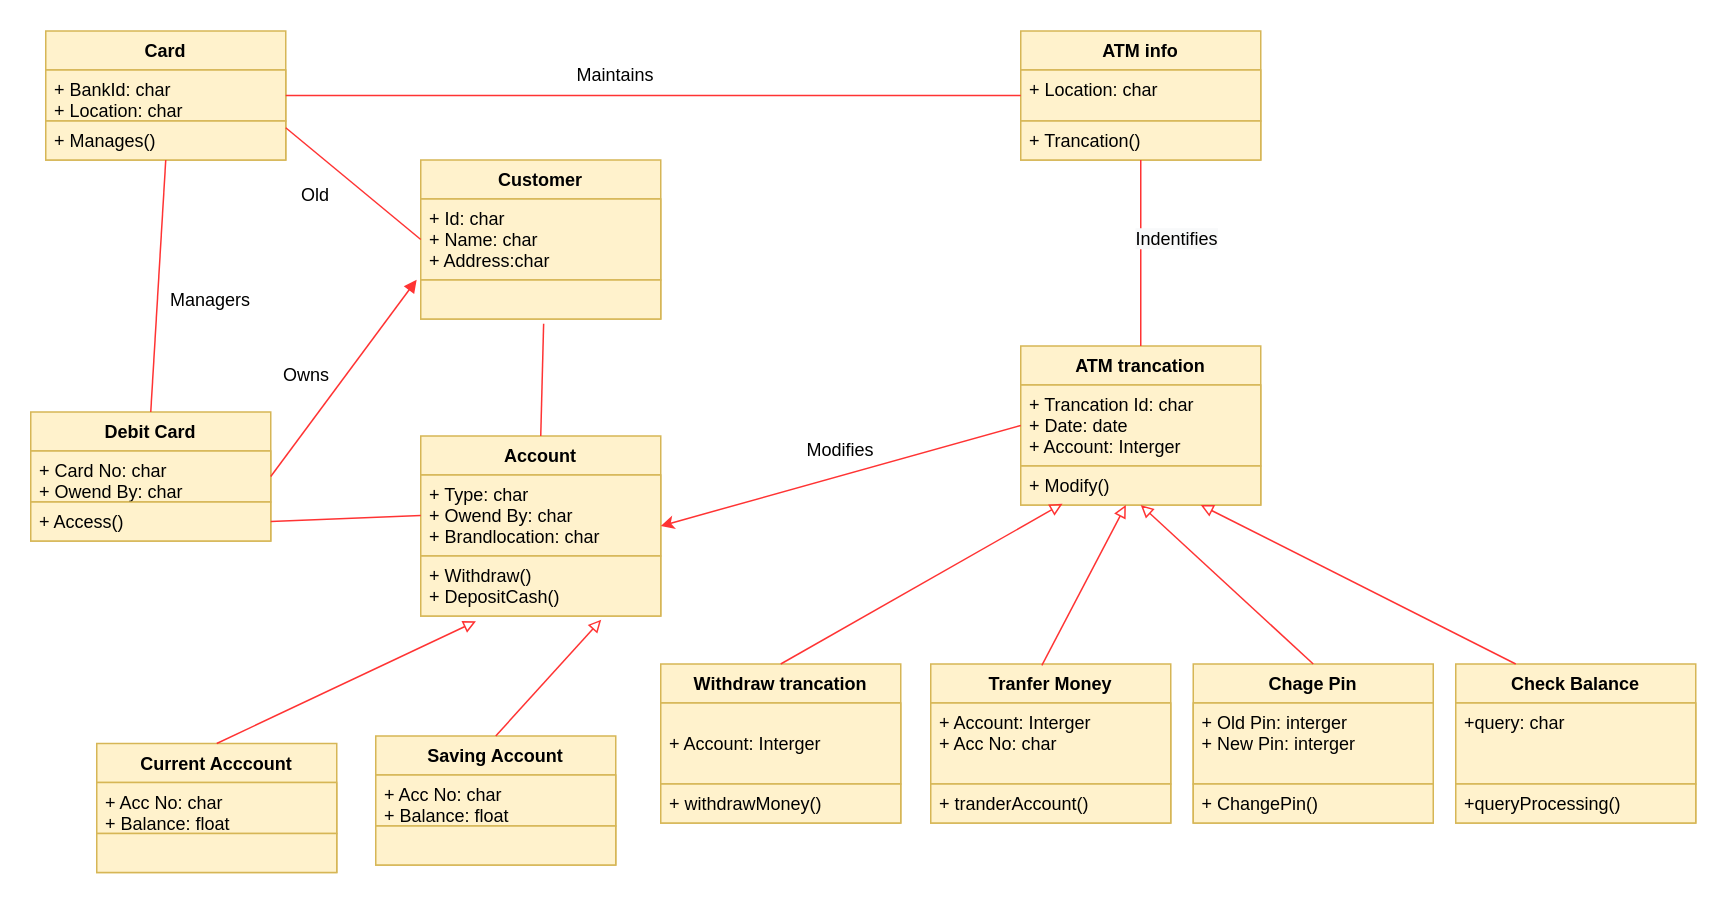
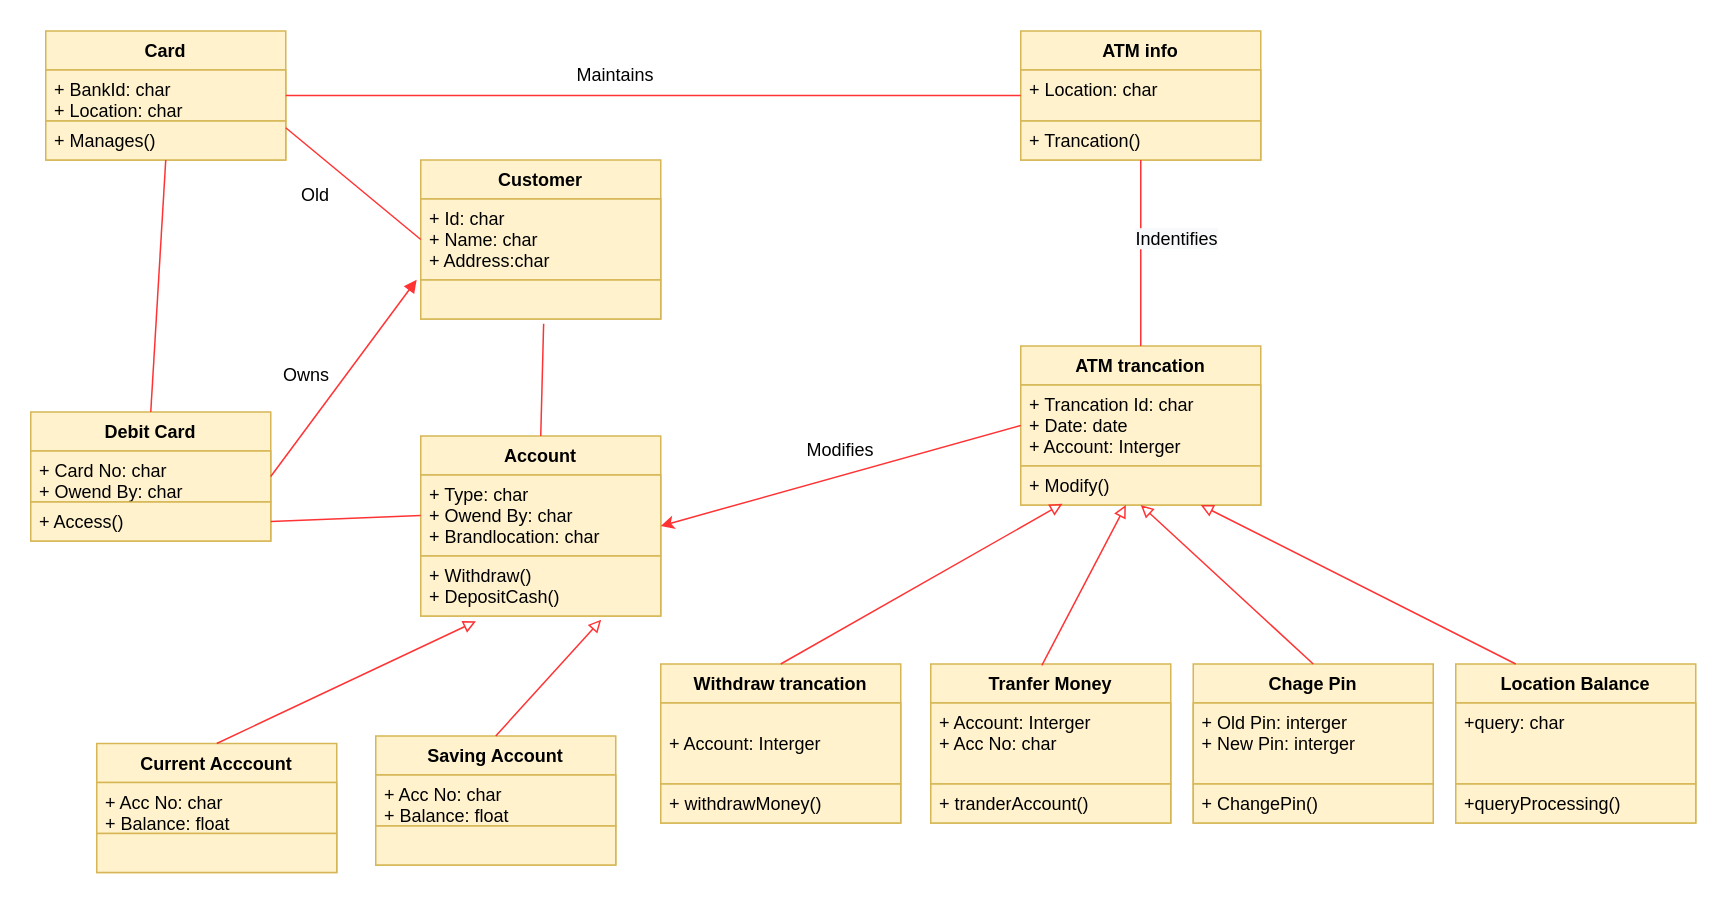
(211, 301) -> none
(1575, 684) -> (1575, 684)
